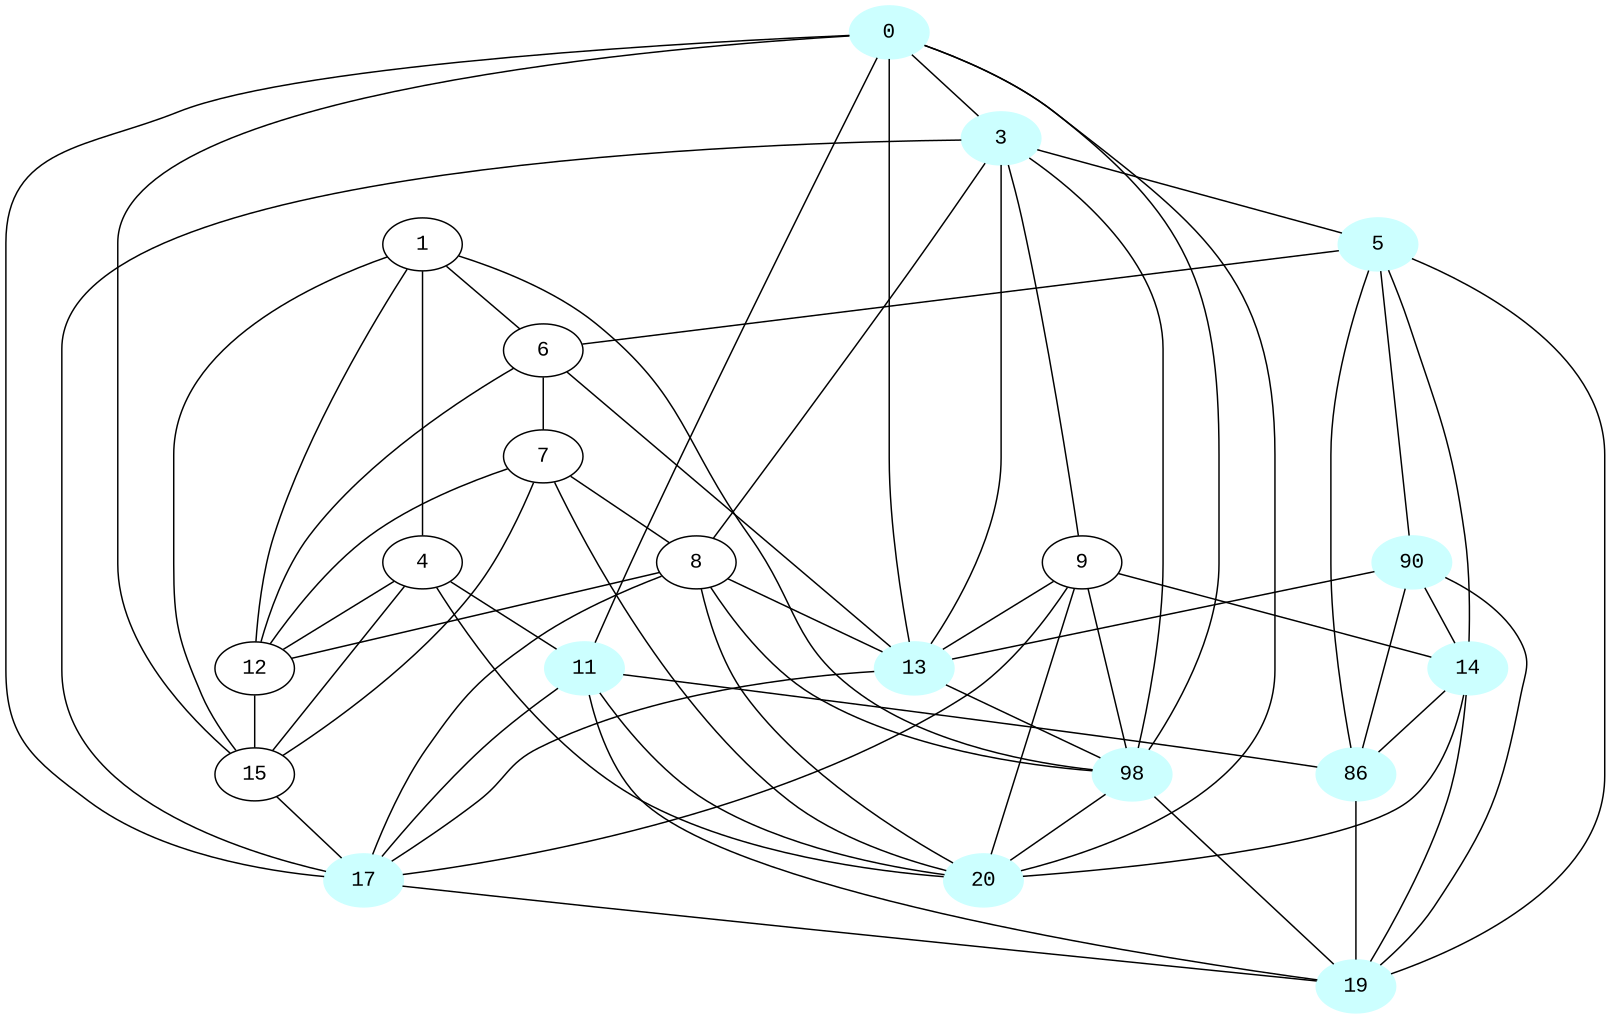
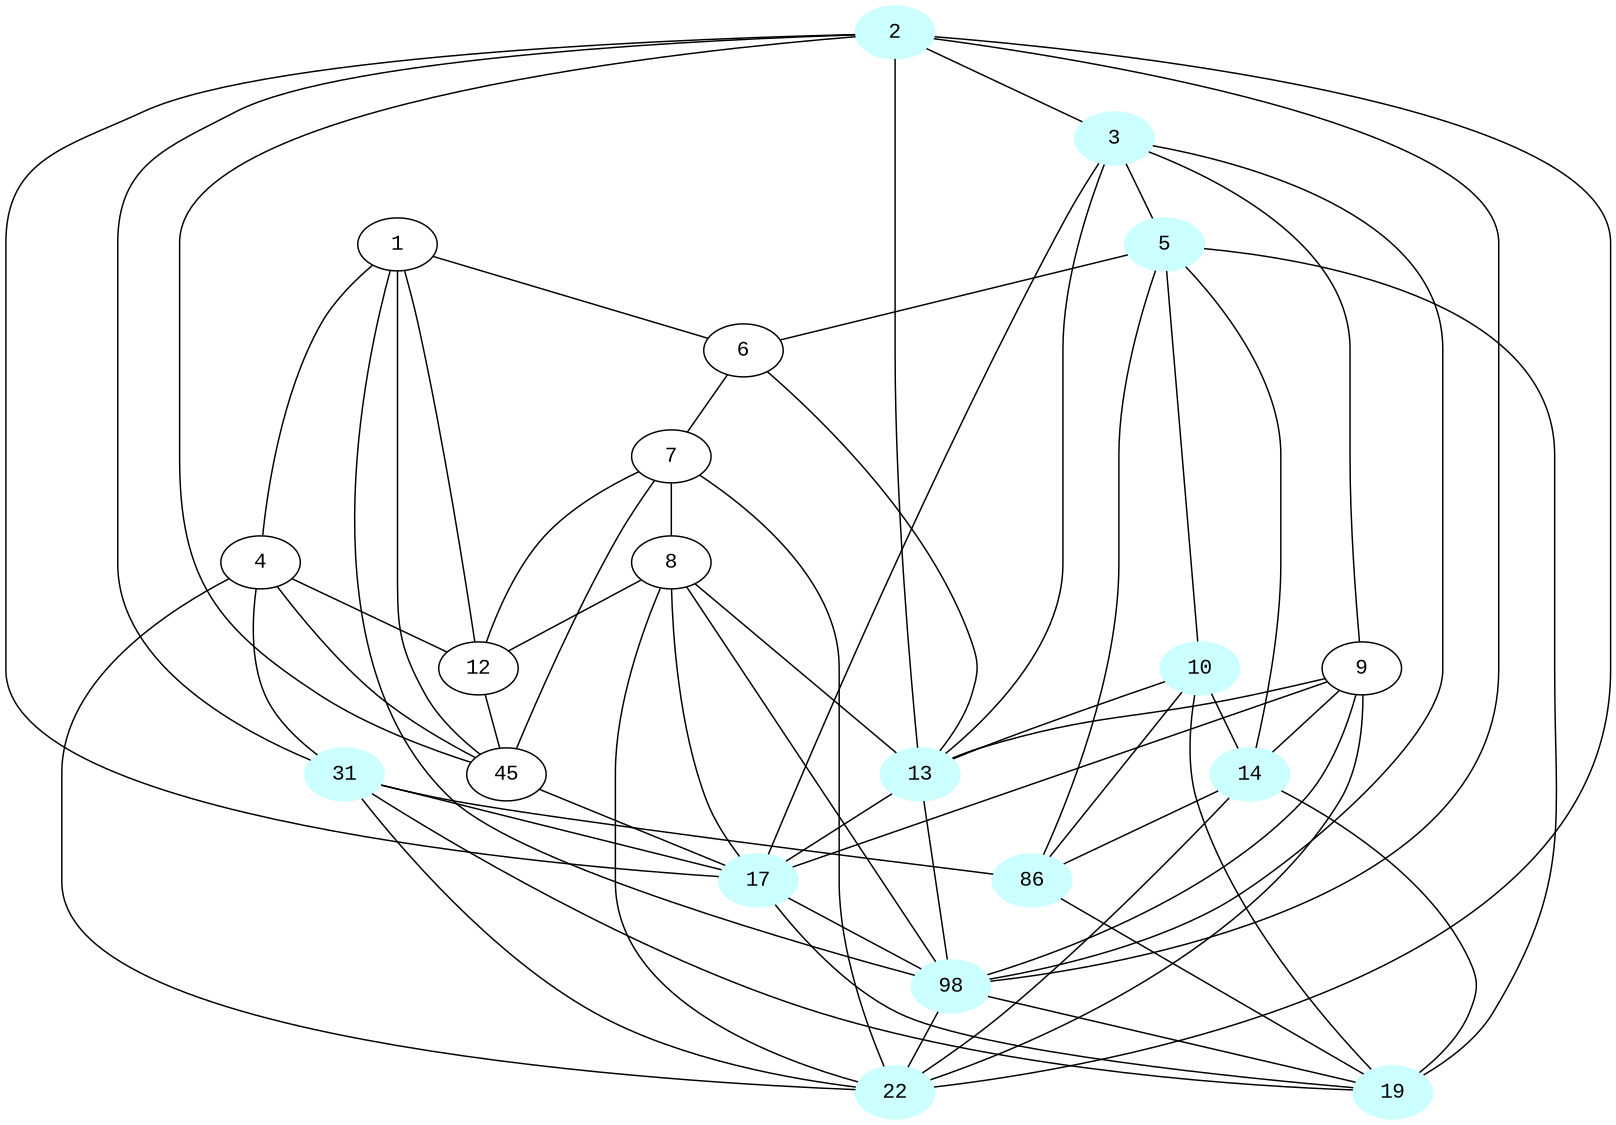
(889, 32) -> (895, 32)
(851, 352) -> none
(359, 481) -> none
(1412, 562) -> (1200, 668)
(584, 668) -> (344, 774)
(255, 774) -> (506, 774)
(983, 880) -> (895, 1092)
none -> (855, 933)
